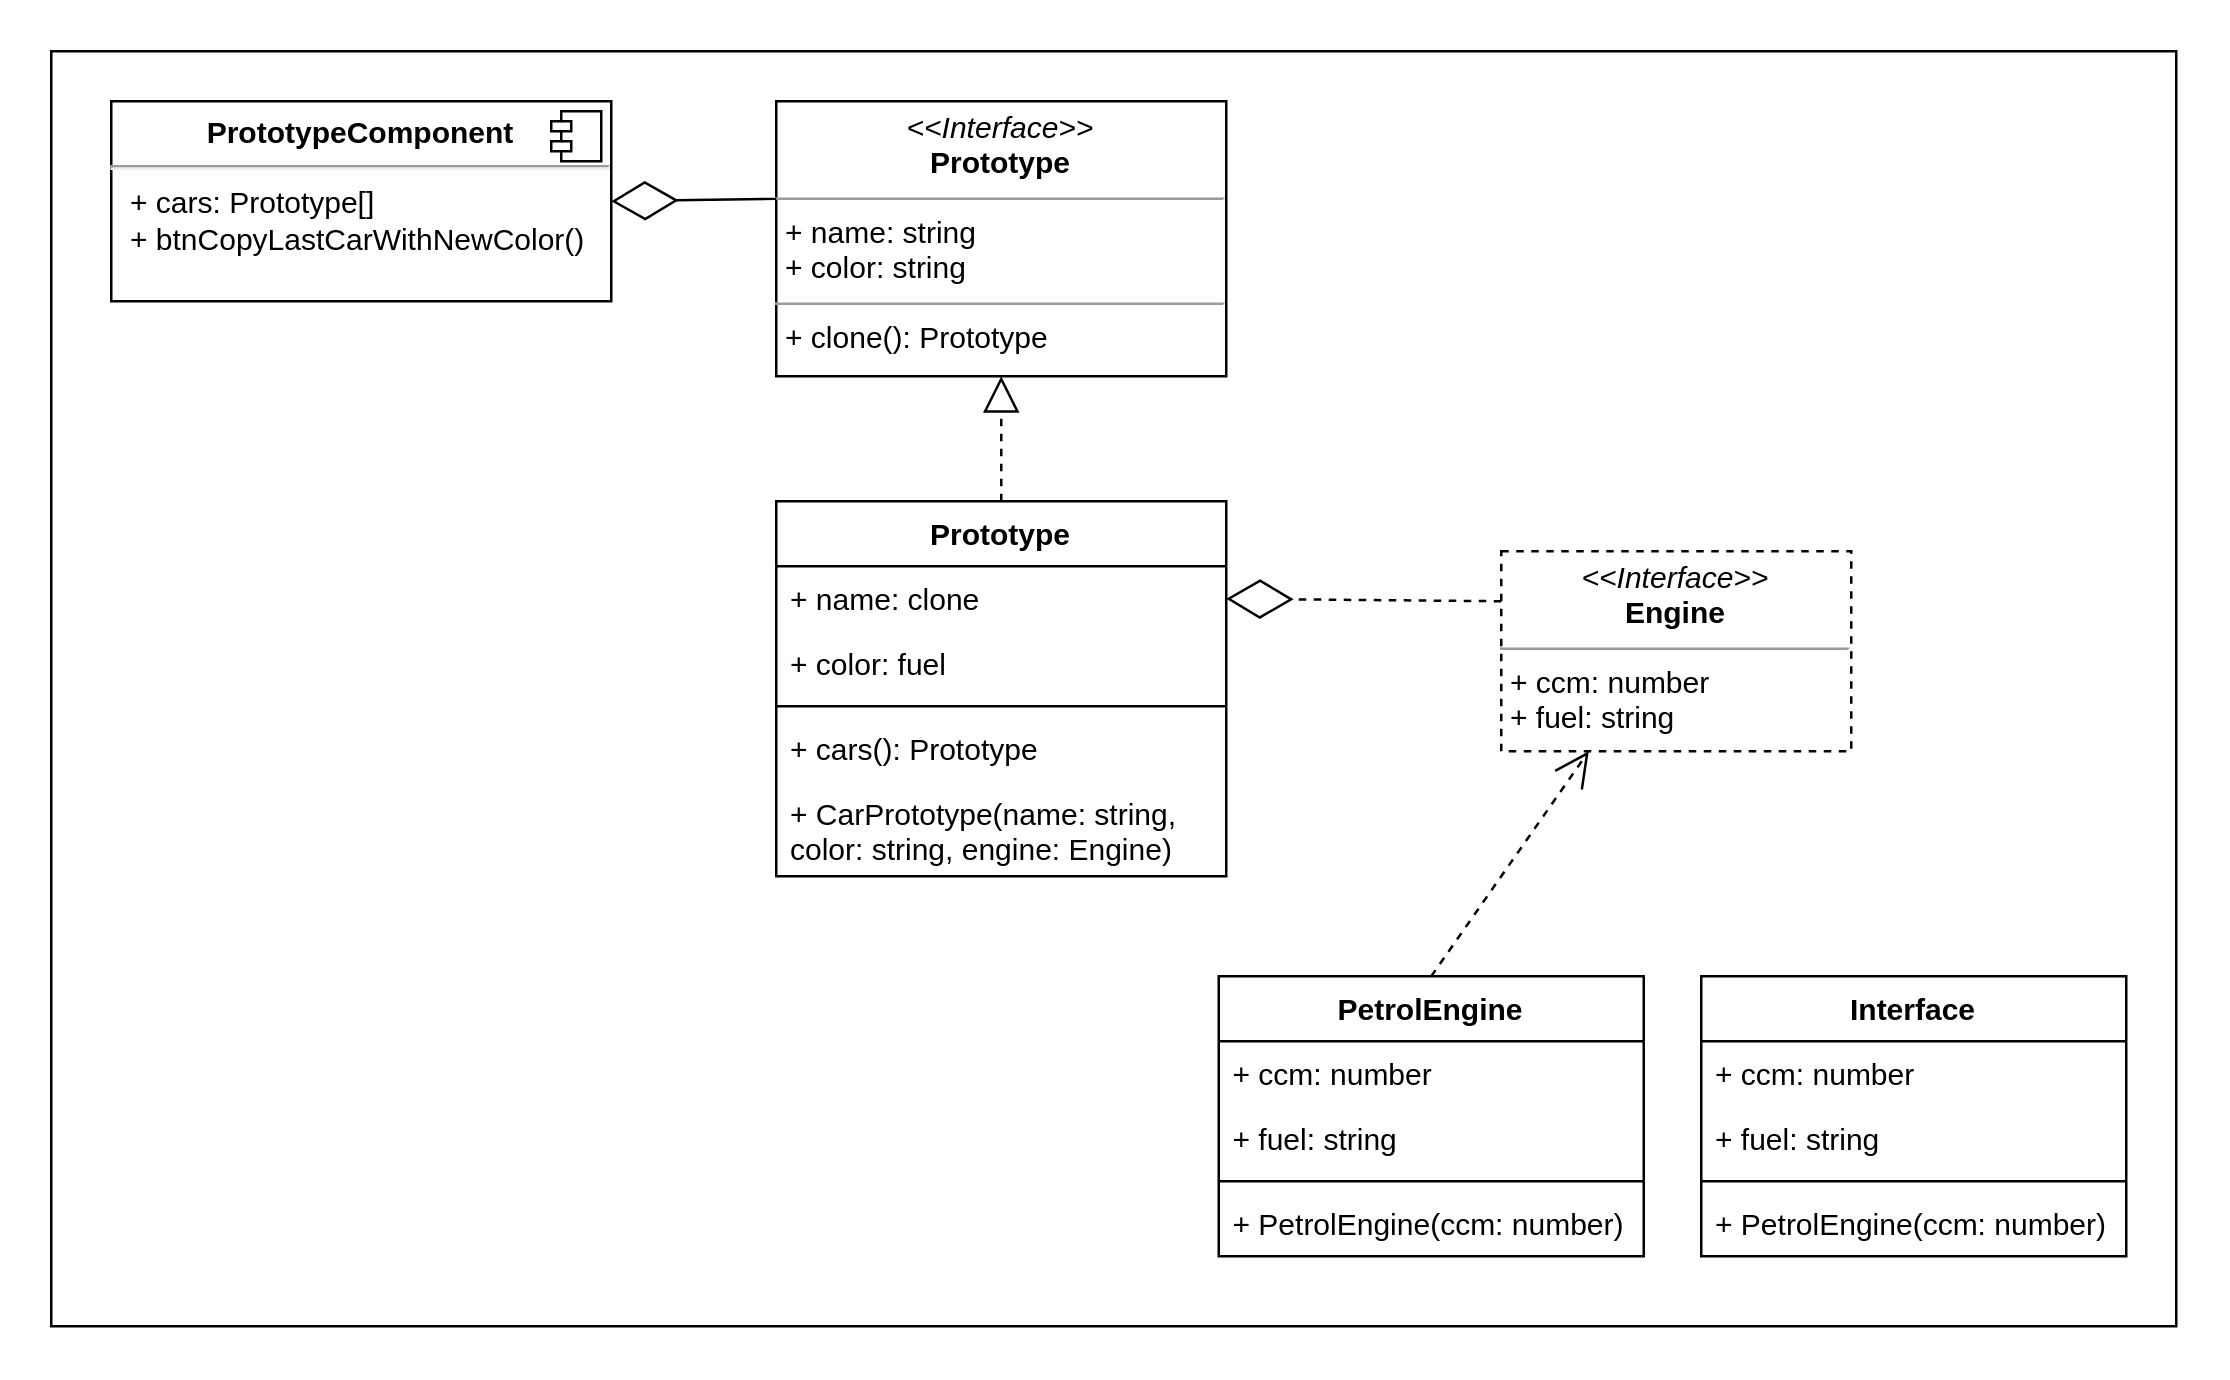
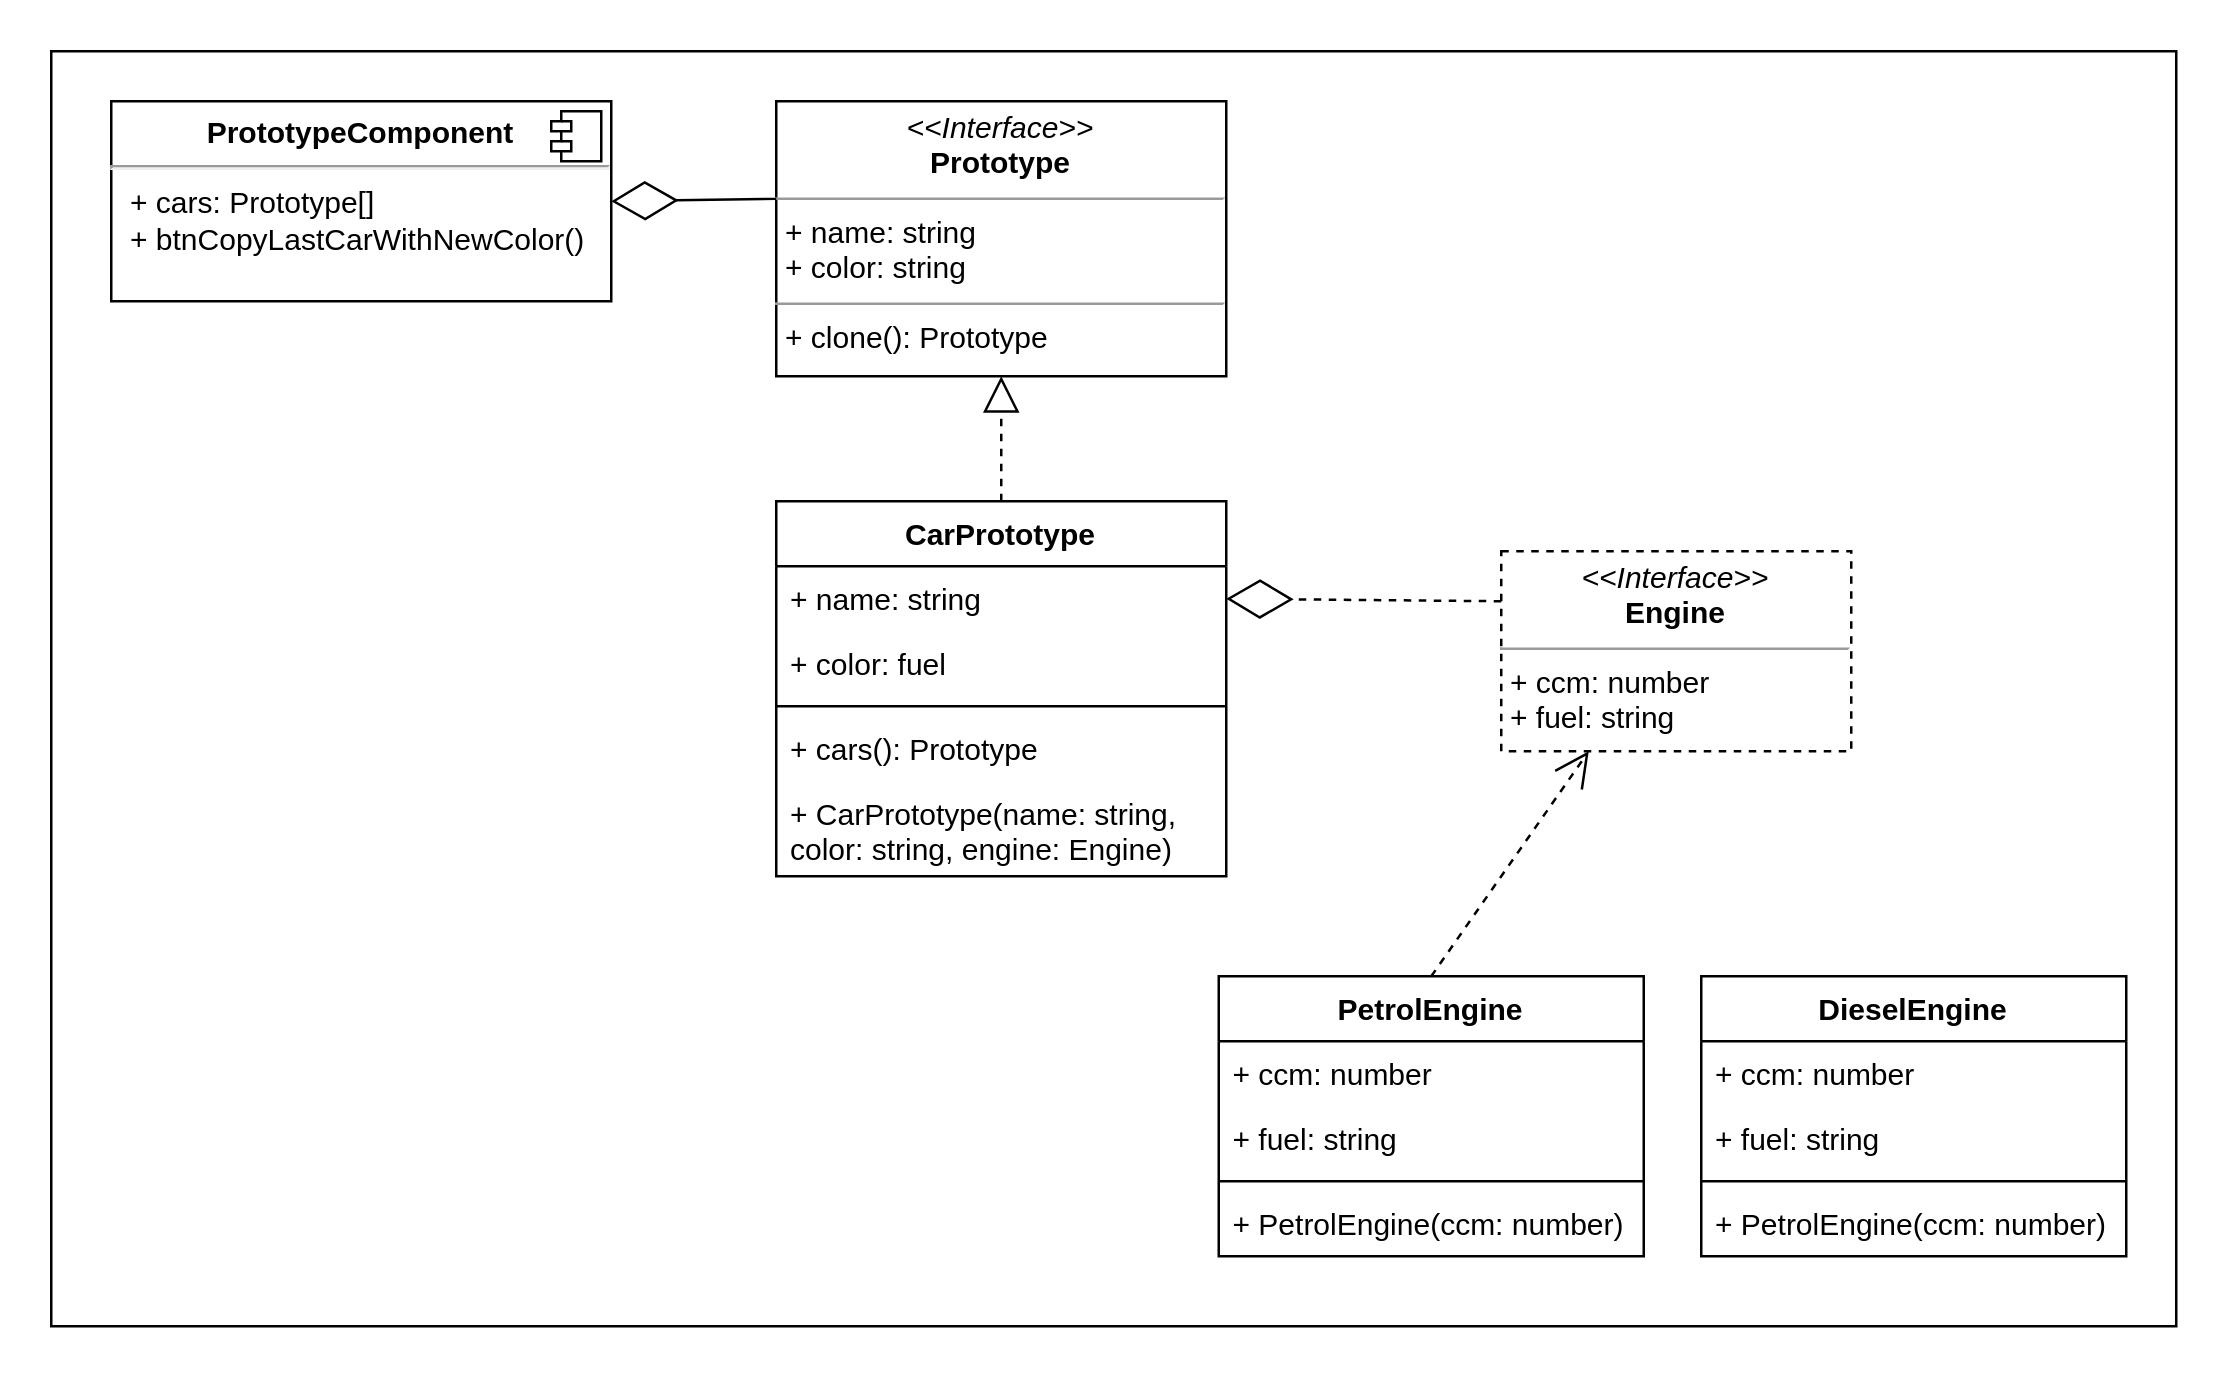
(1000, 535) -> (1000, 535)
(884, 600) -> (892, 600)
(1913, 1010) -> (1913, 1010)
